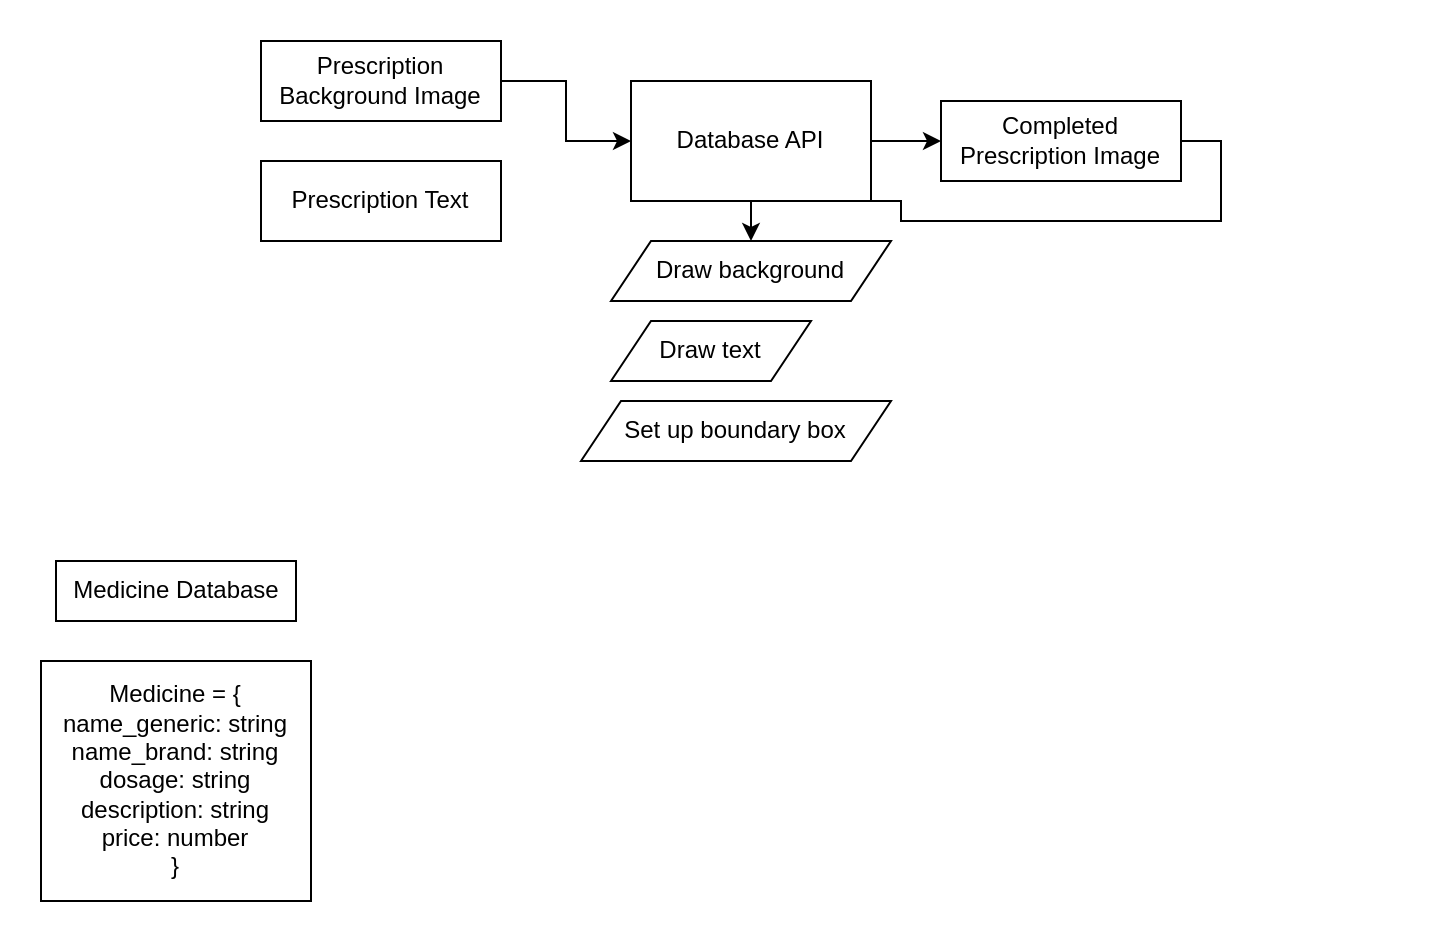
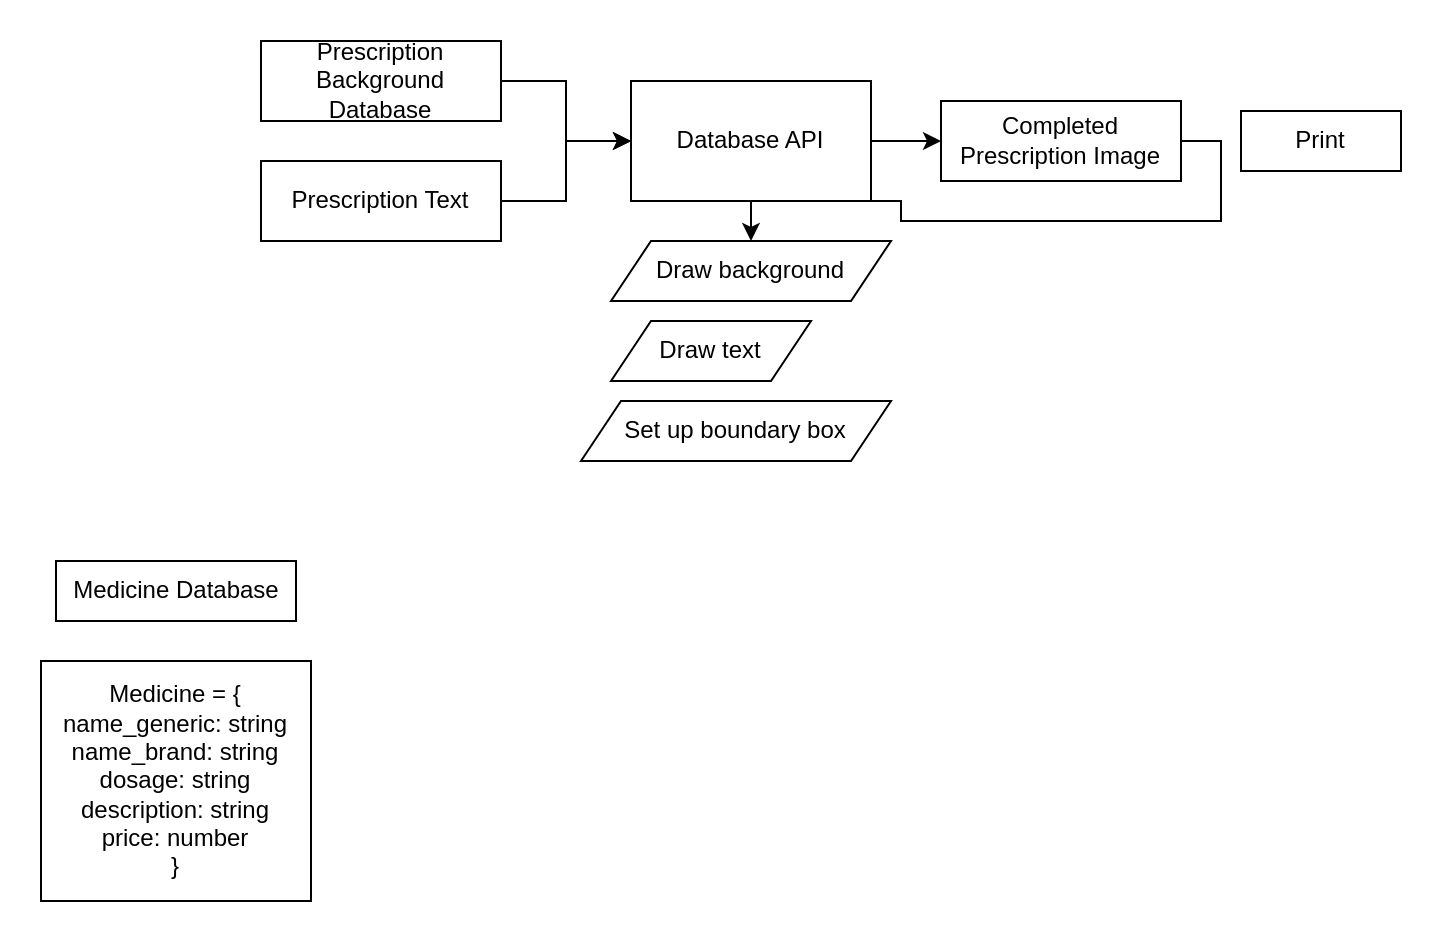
(381, 81) -> (381, 81)
none -> (1321, 141)
none -> (561, 201)
